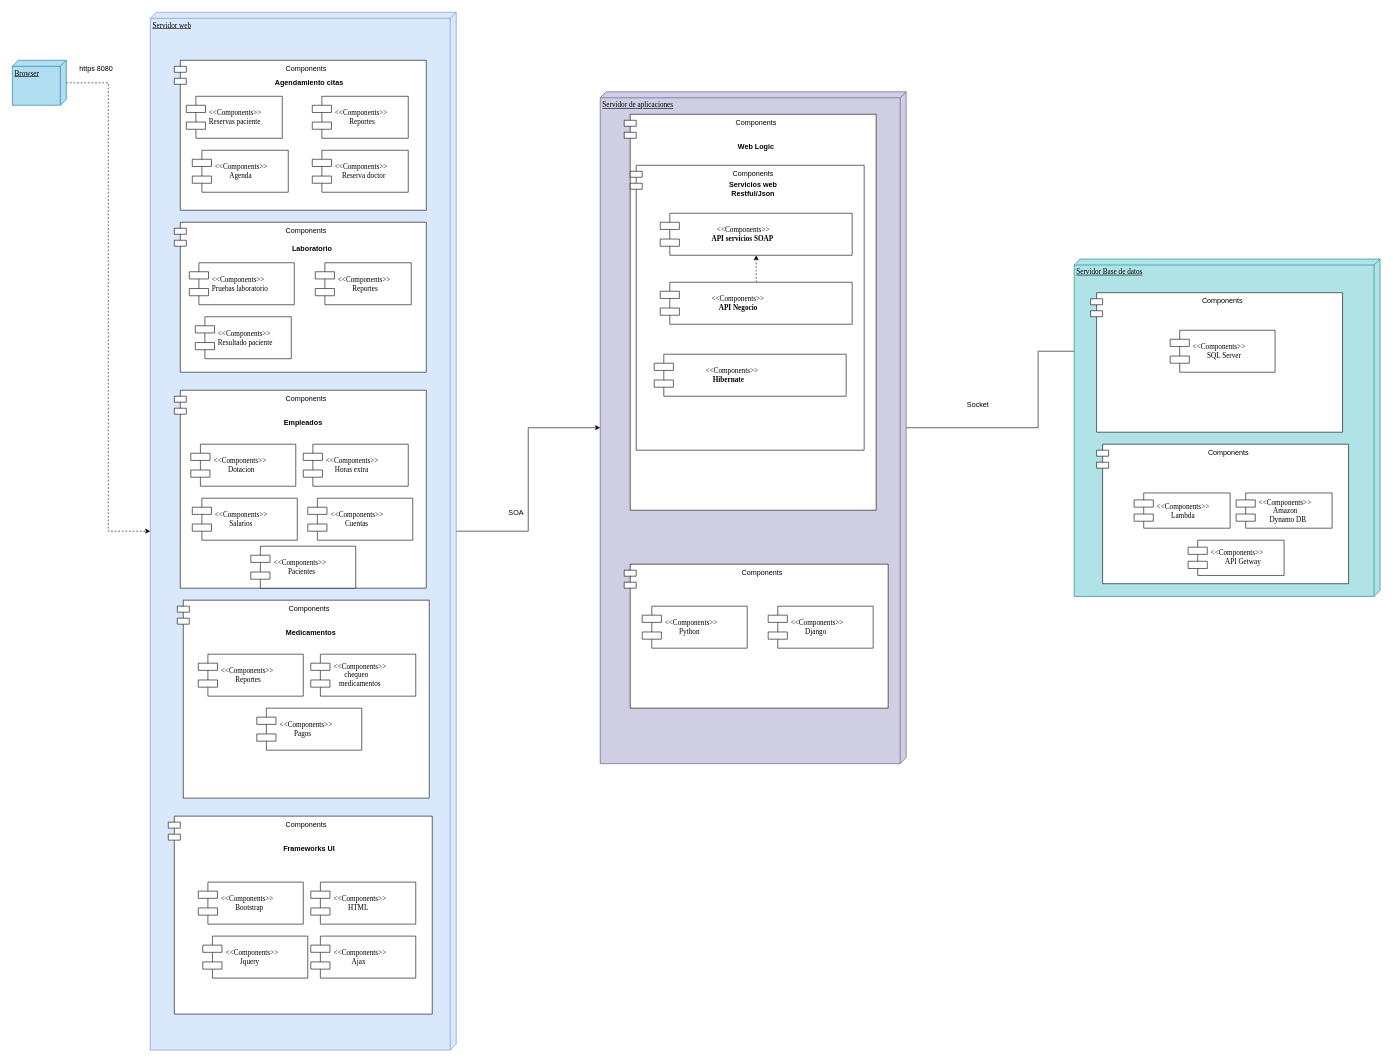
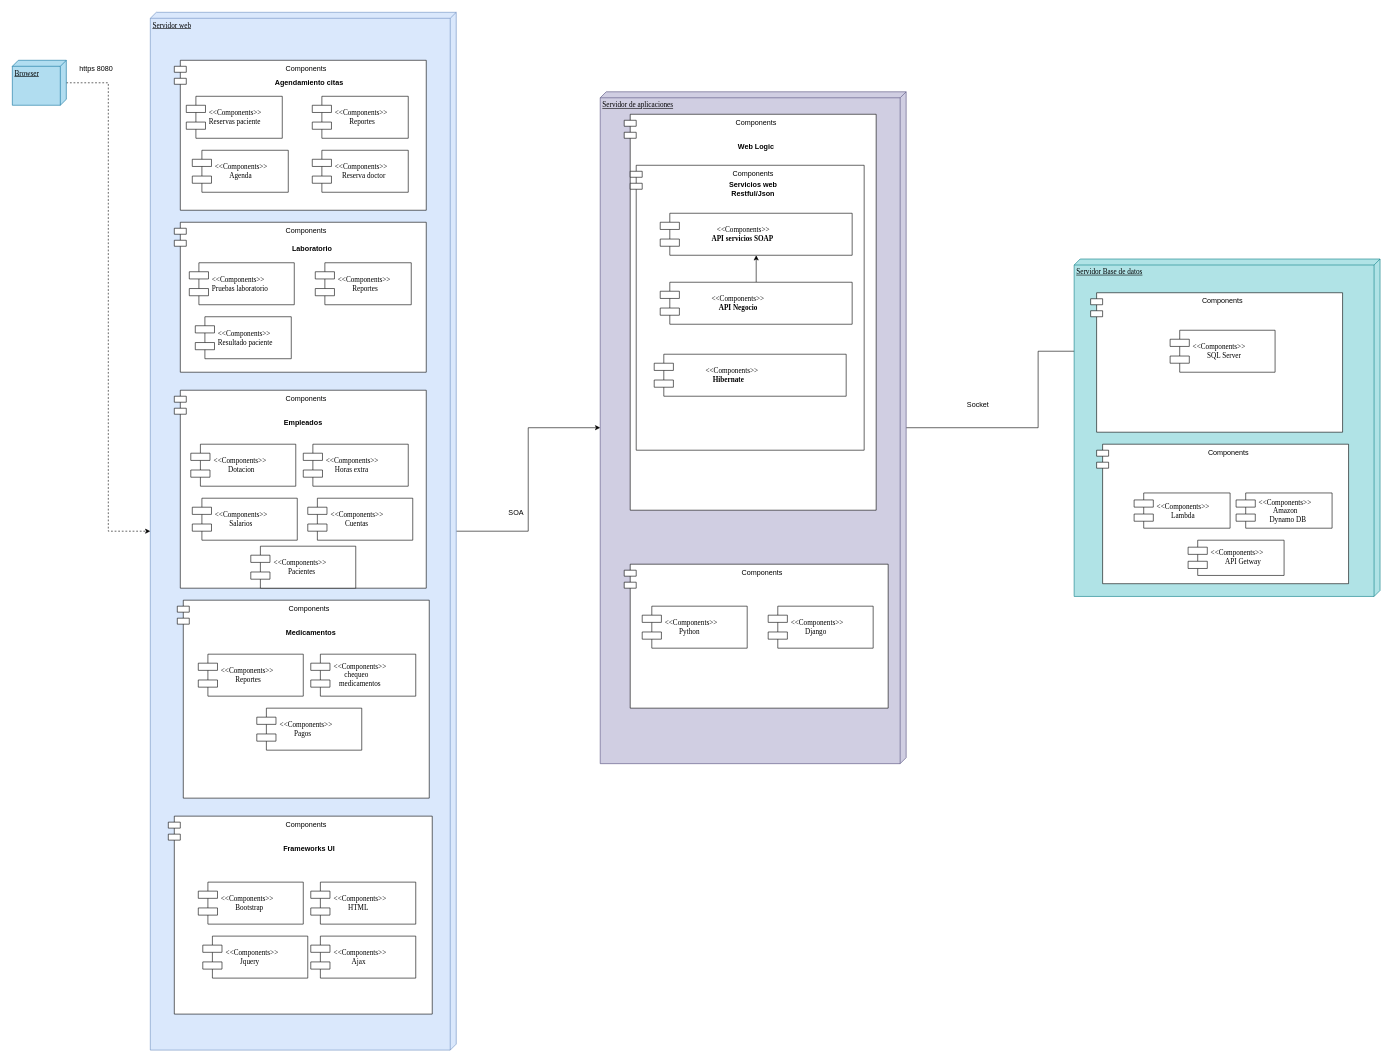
(756, 269) -> (756, 269)
